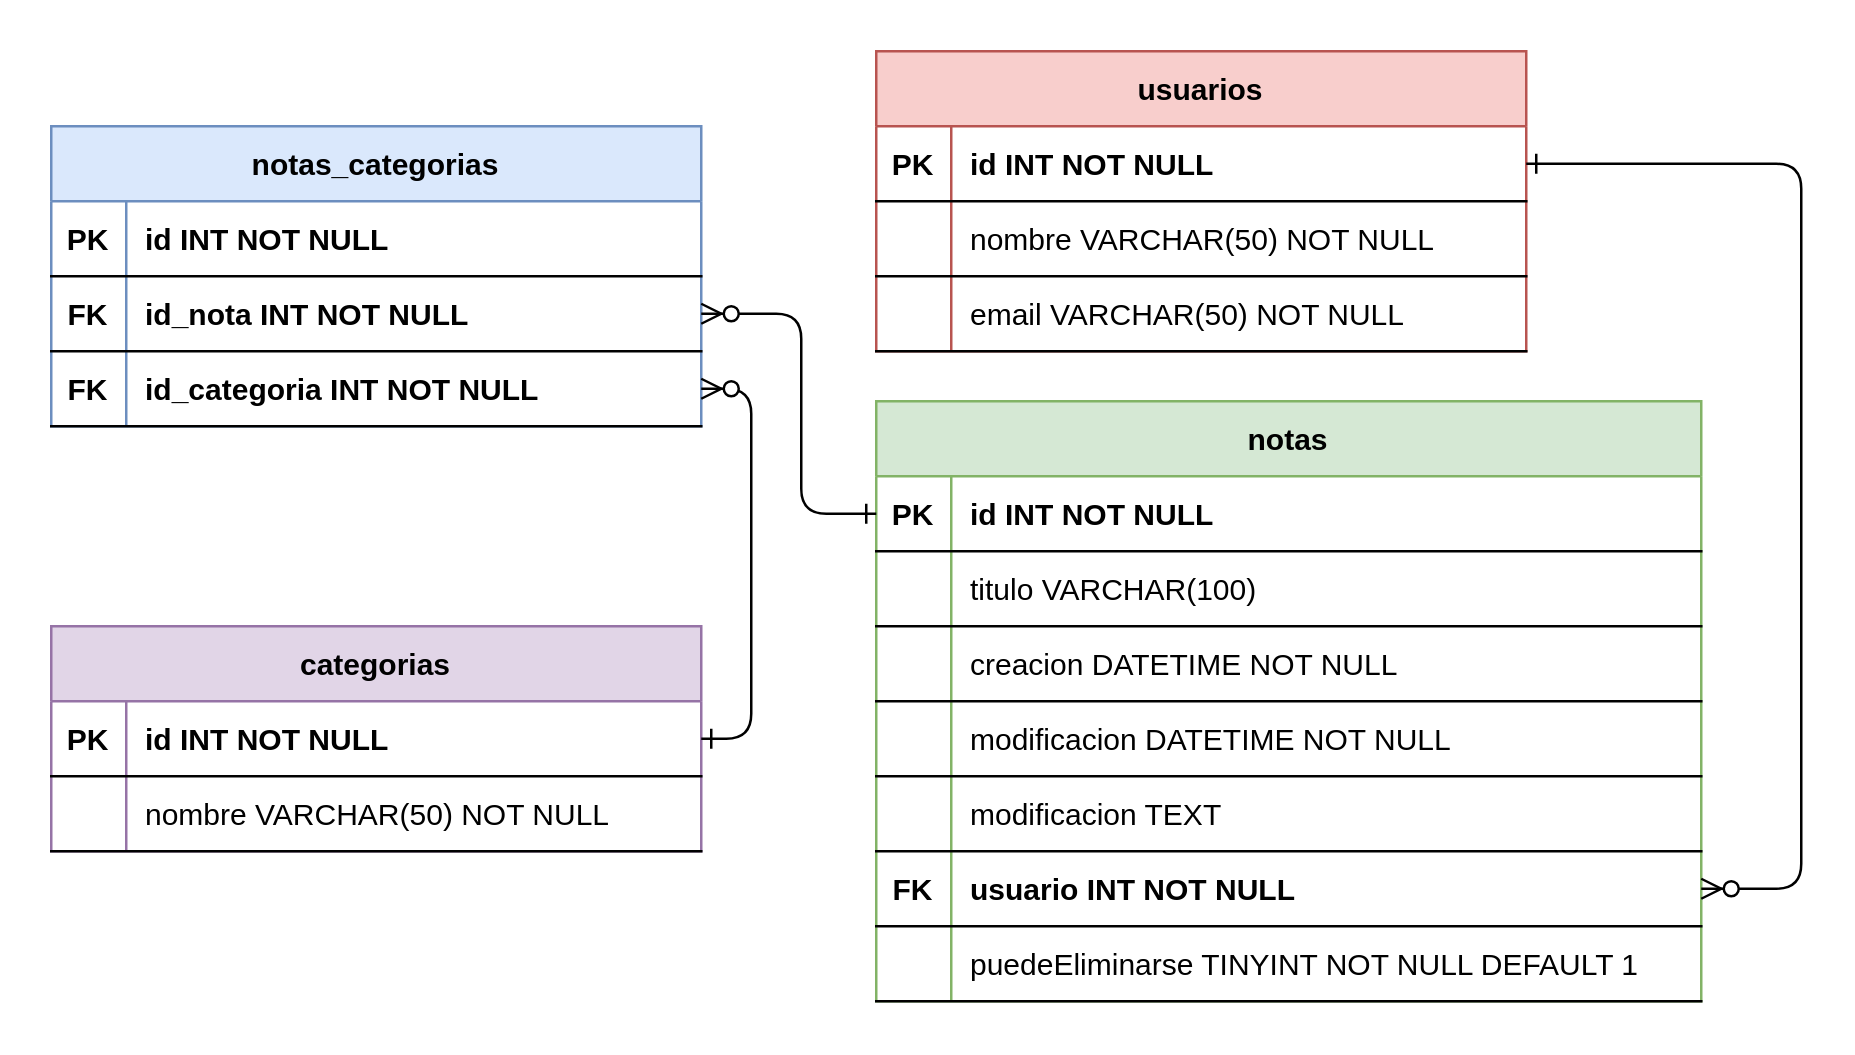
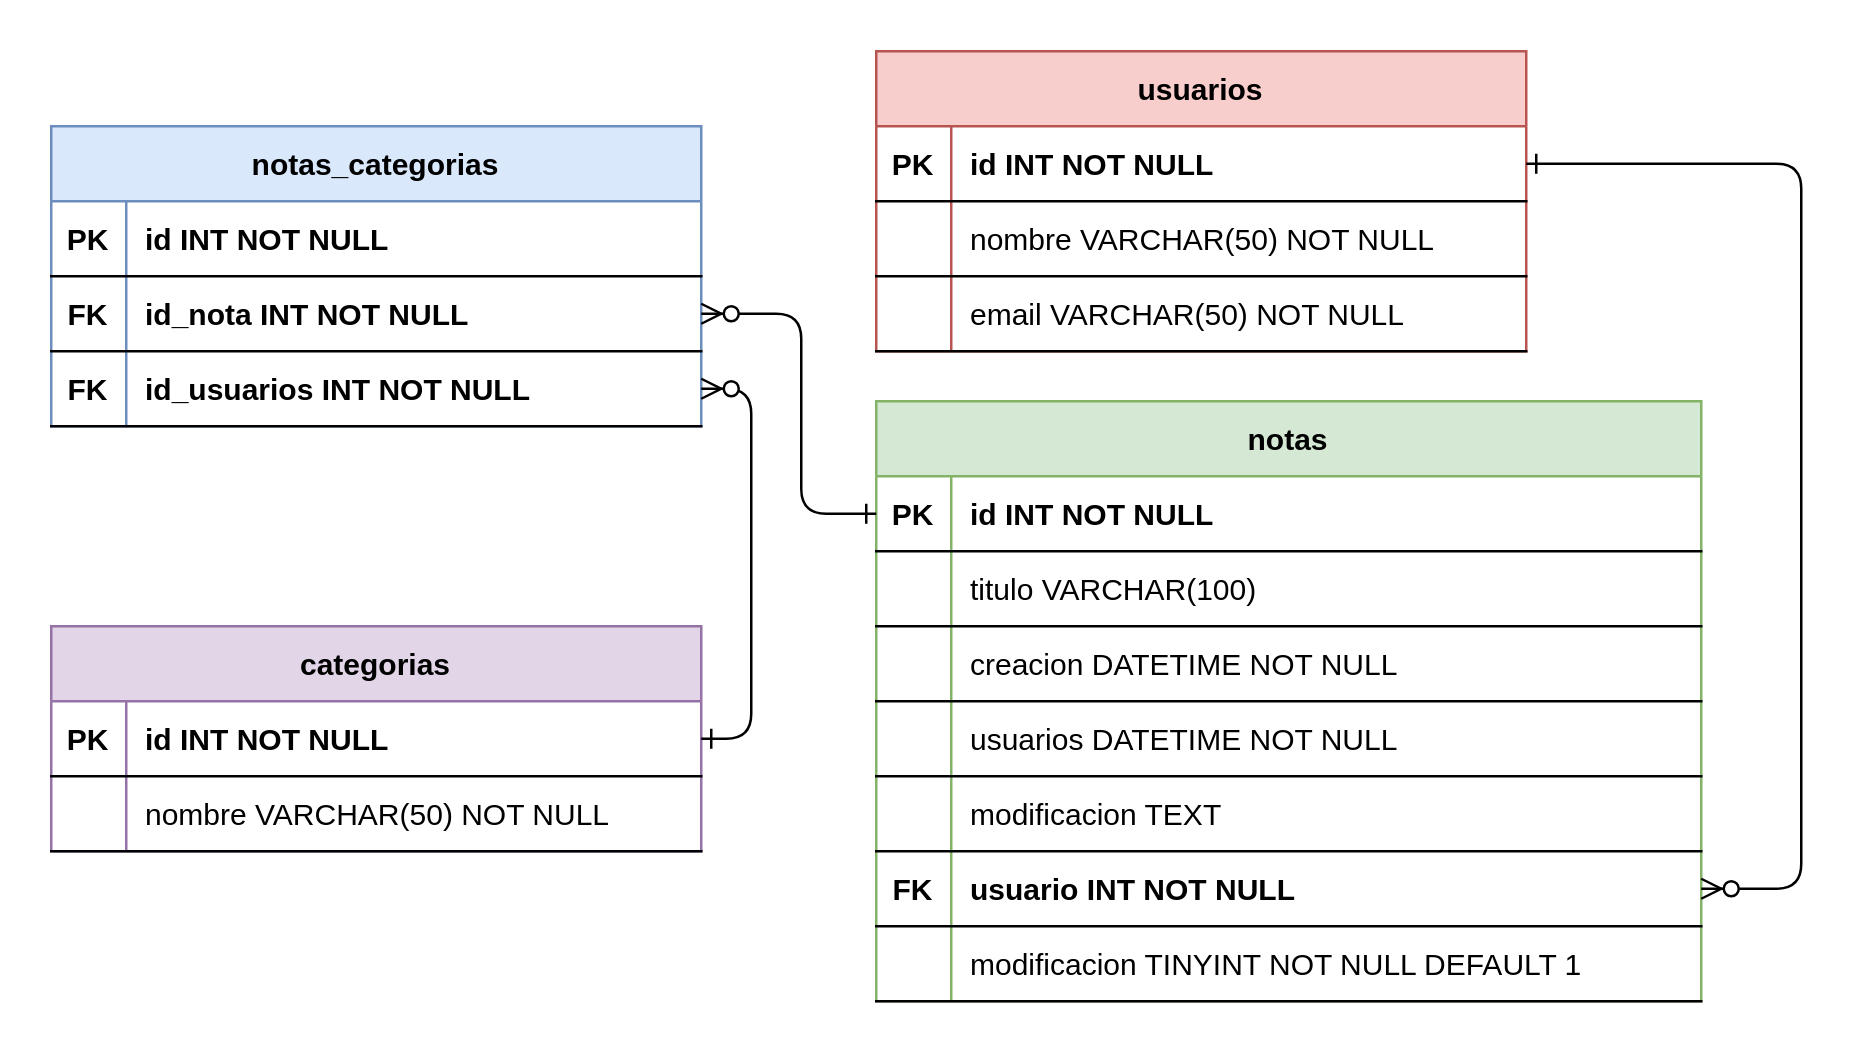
(336, 390) -> (327, 390)
(1199, 740) -> (1173, 740)
(1292, 965) -> (1266, 965)
